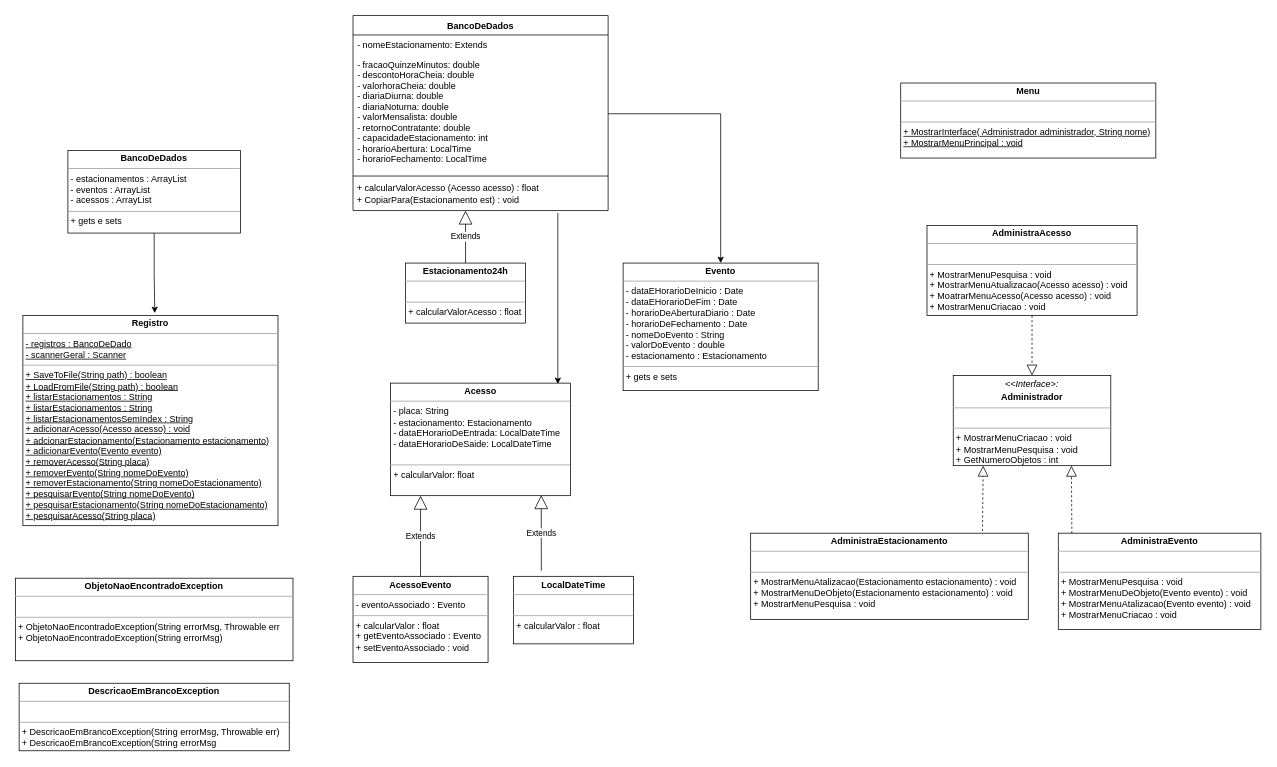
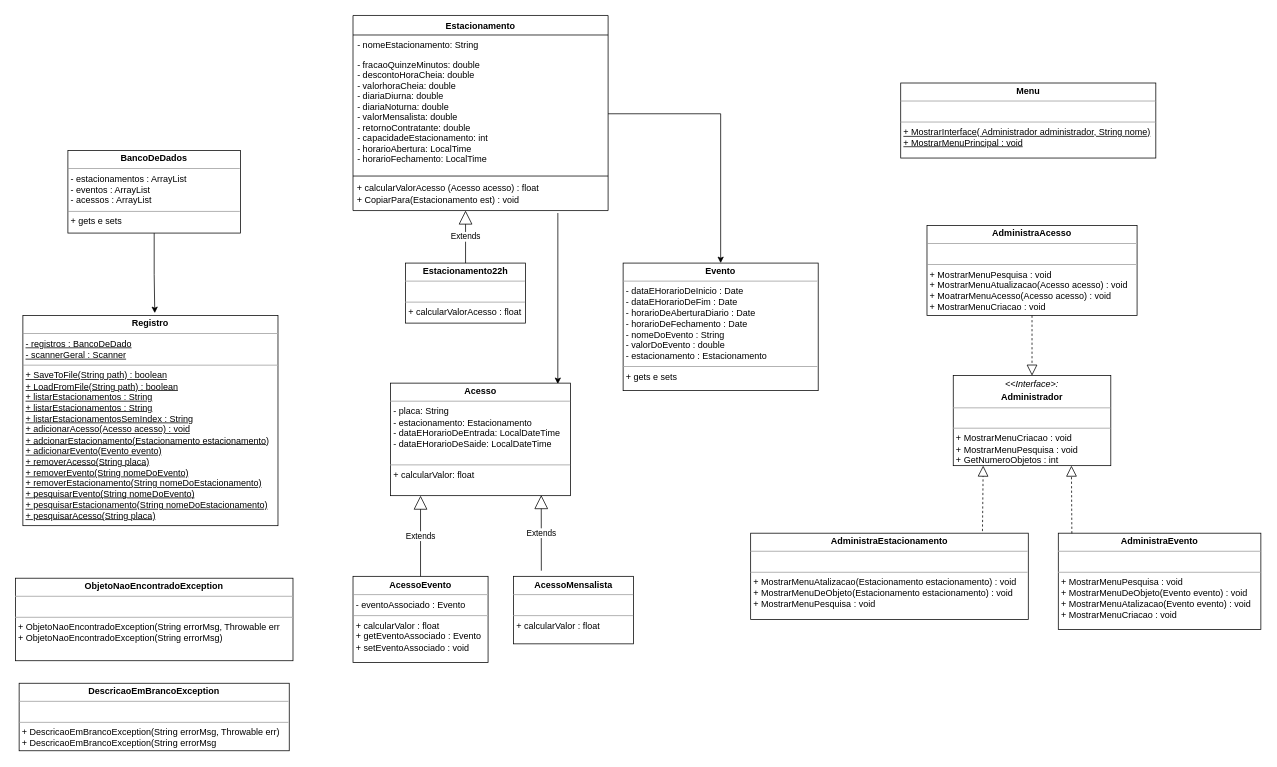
(480, 26) -> (480, 26)
(425, 45) -> (422, 45)
(469, 274) -> (469, 274)
(562, 587) -> (562, 587)
